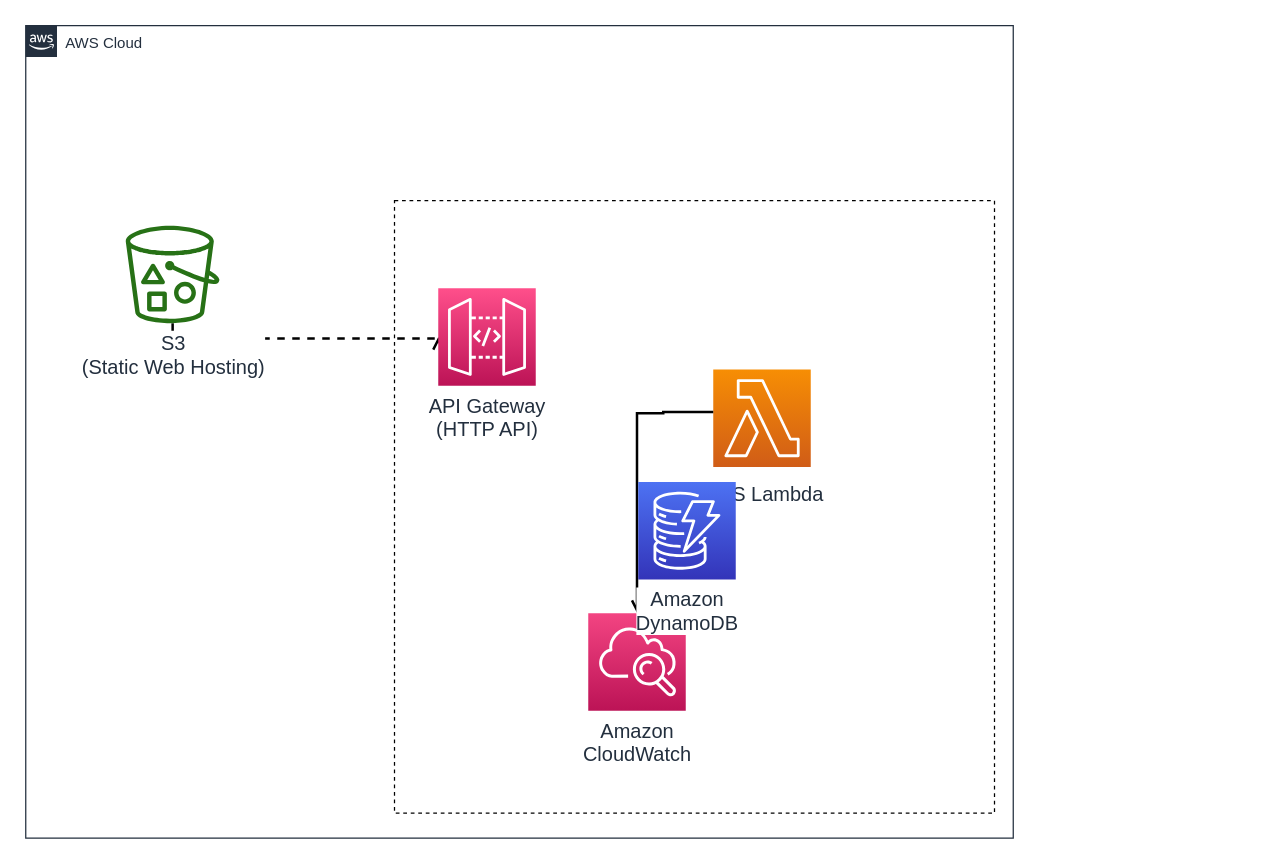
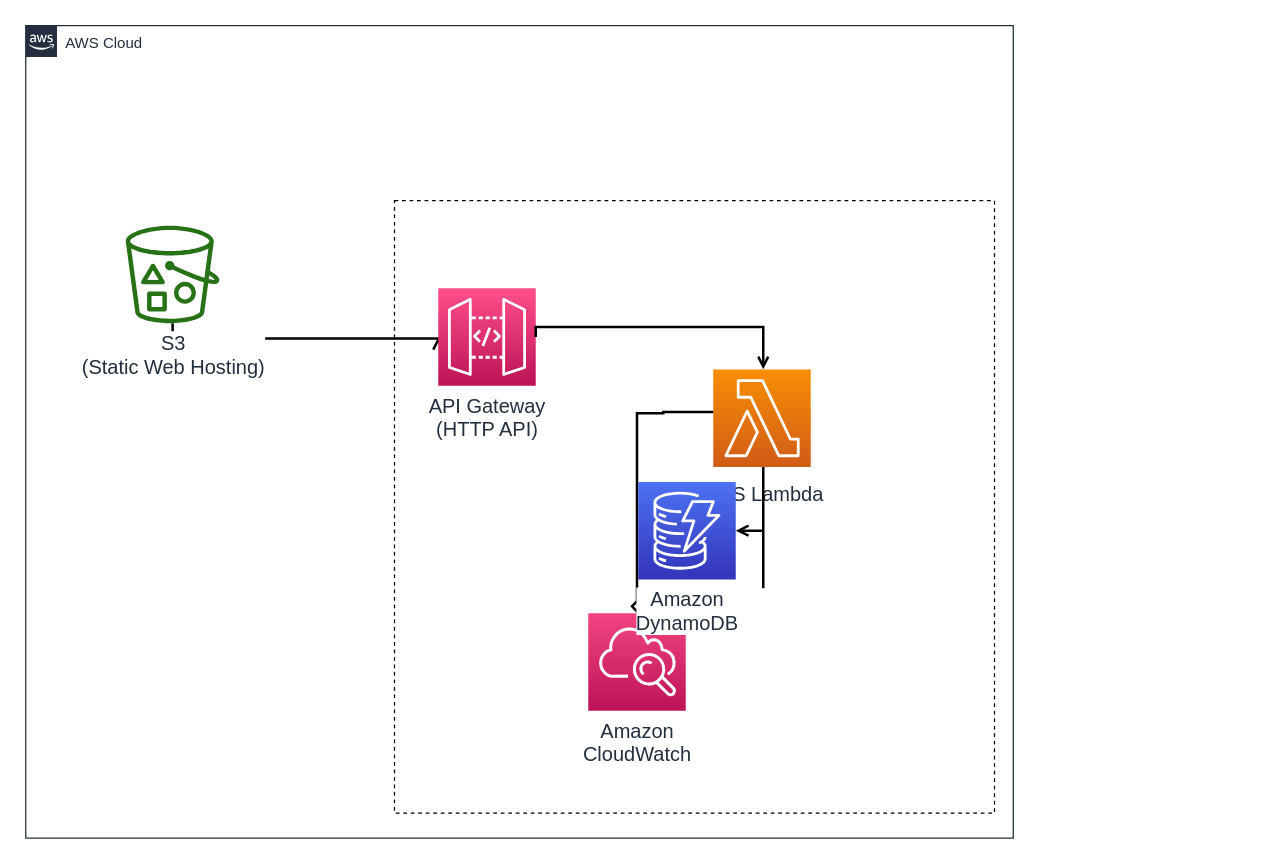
none -> (662, 327)
(353, 339) -> (353, 339)
none -> (763, 566)
(637, 603) -> (637, 600)
